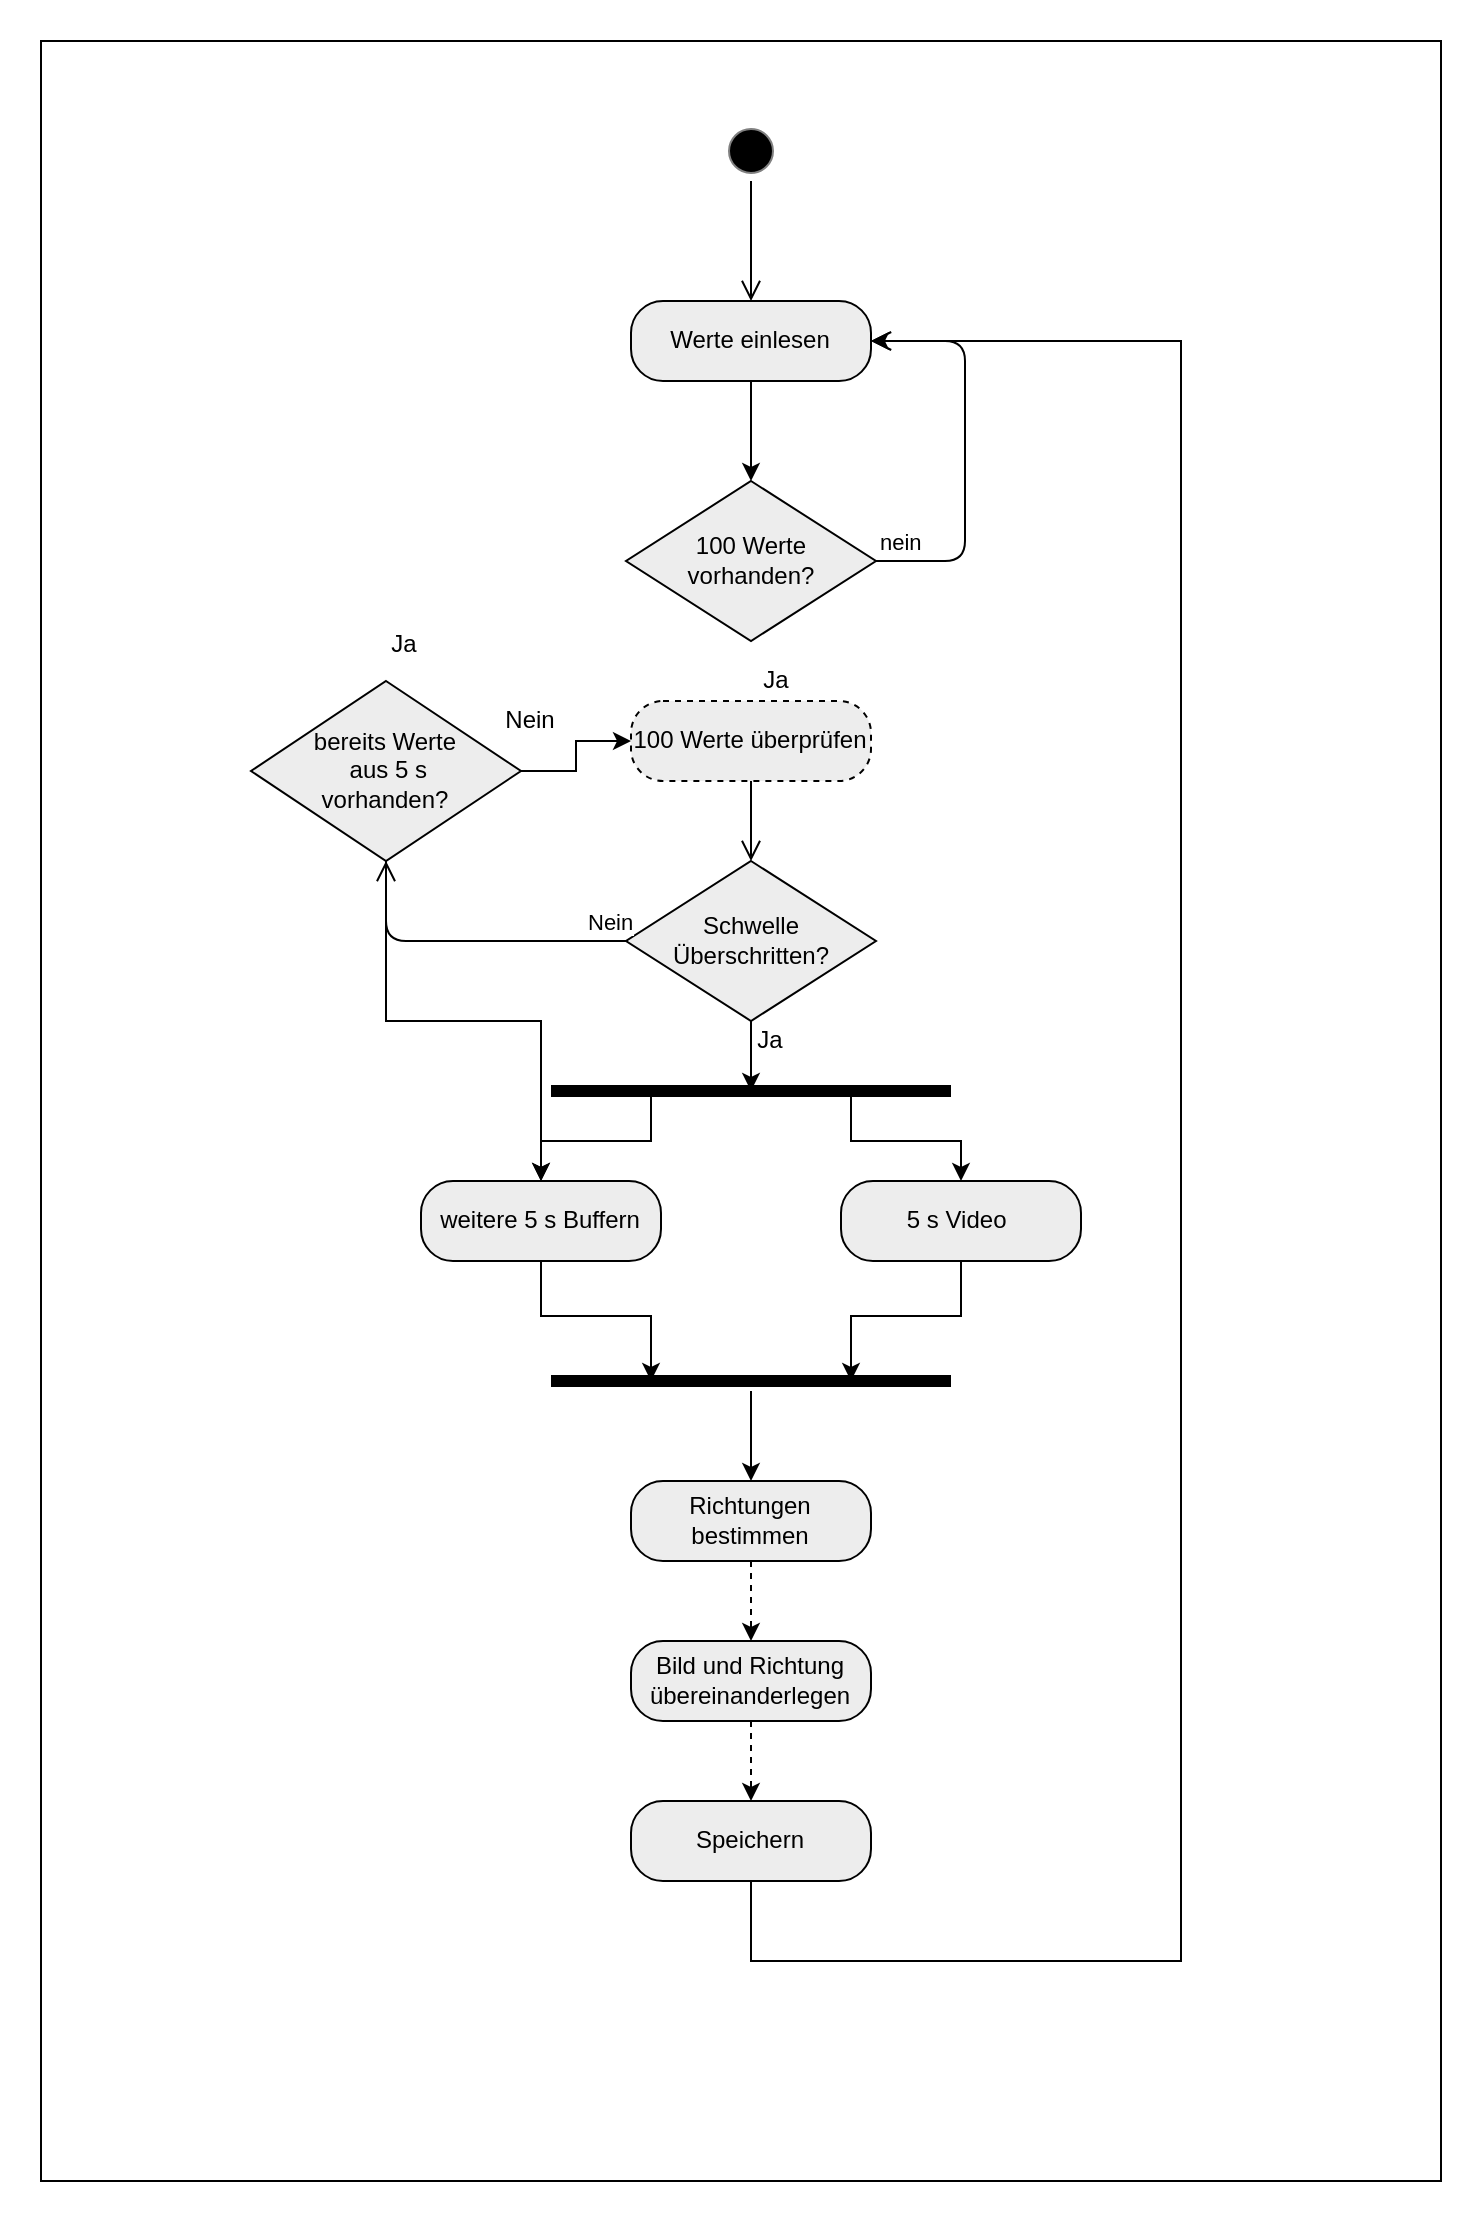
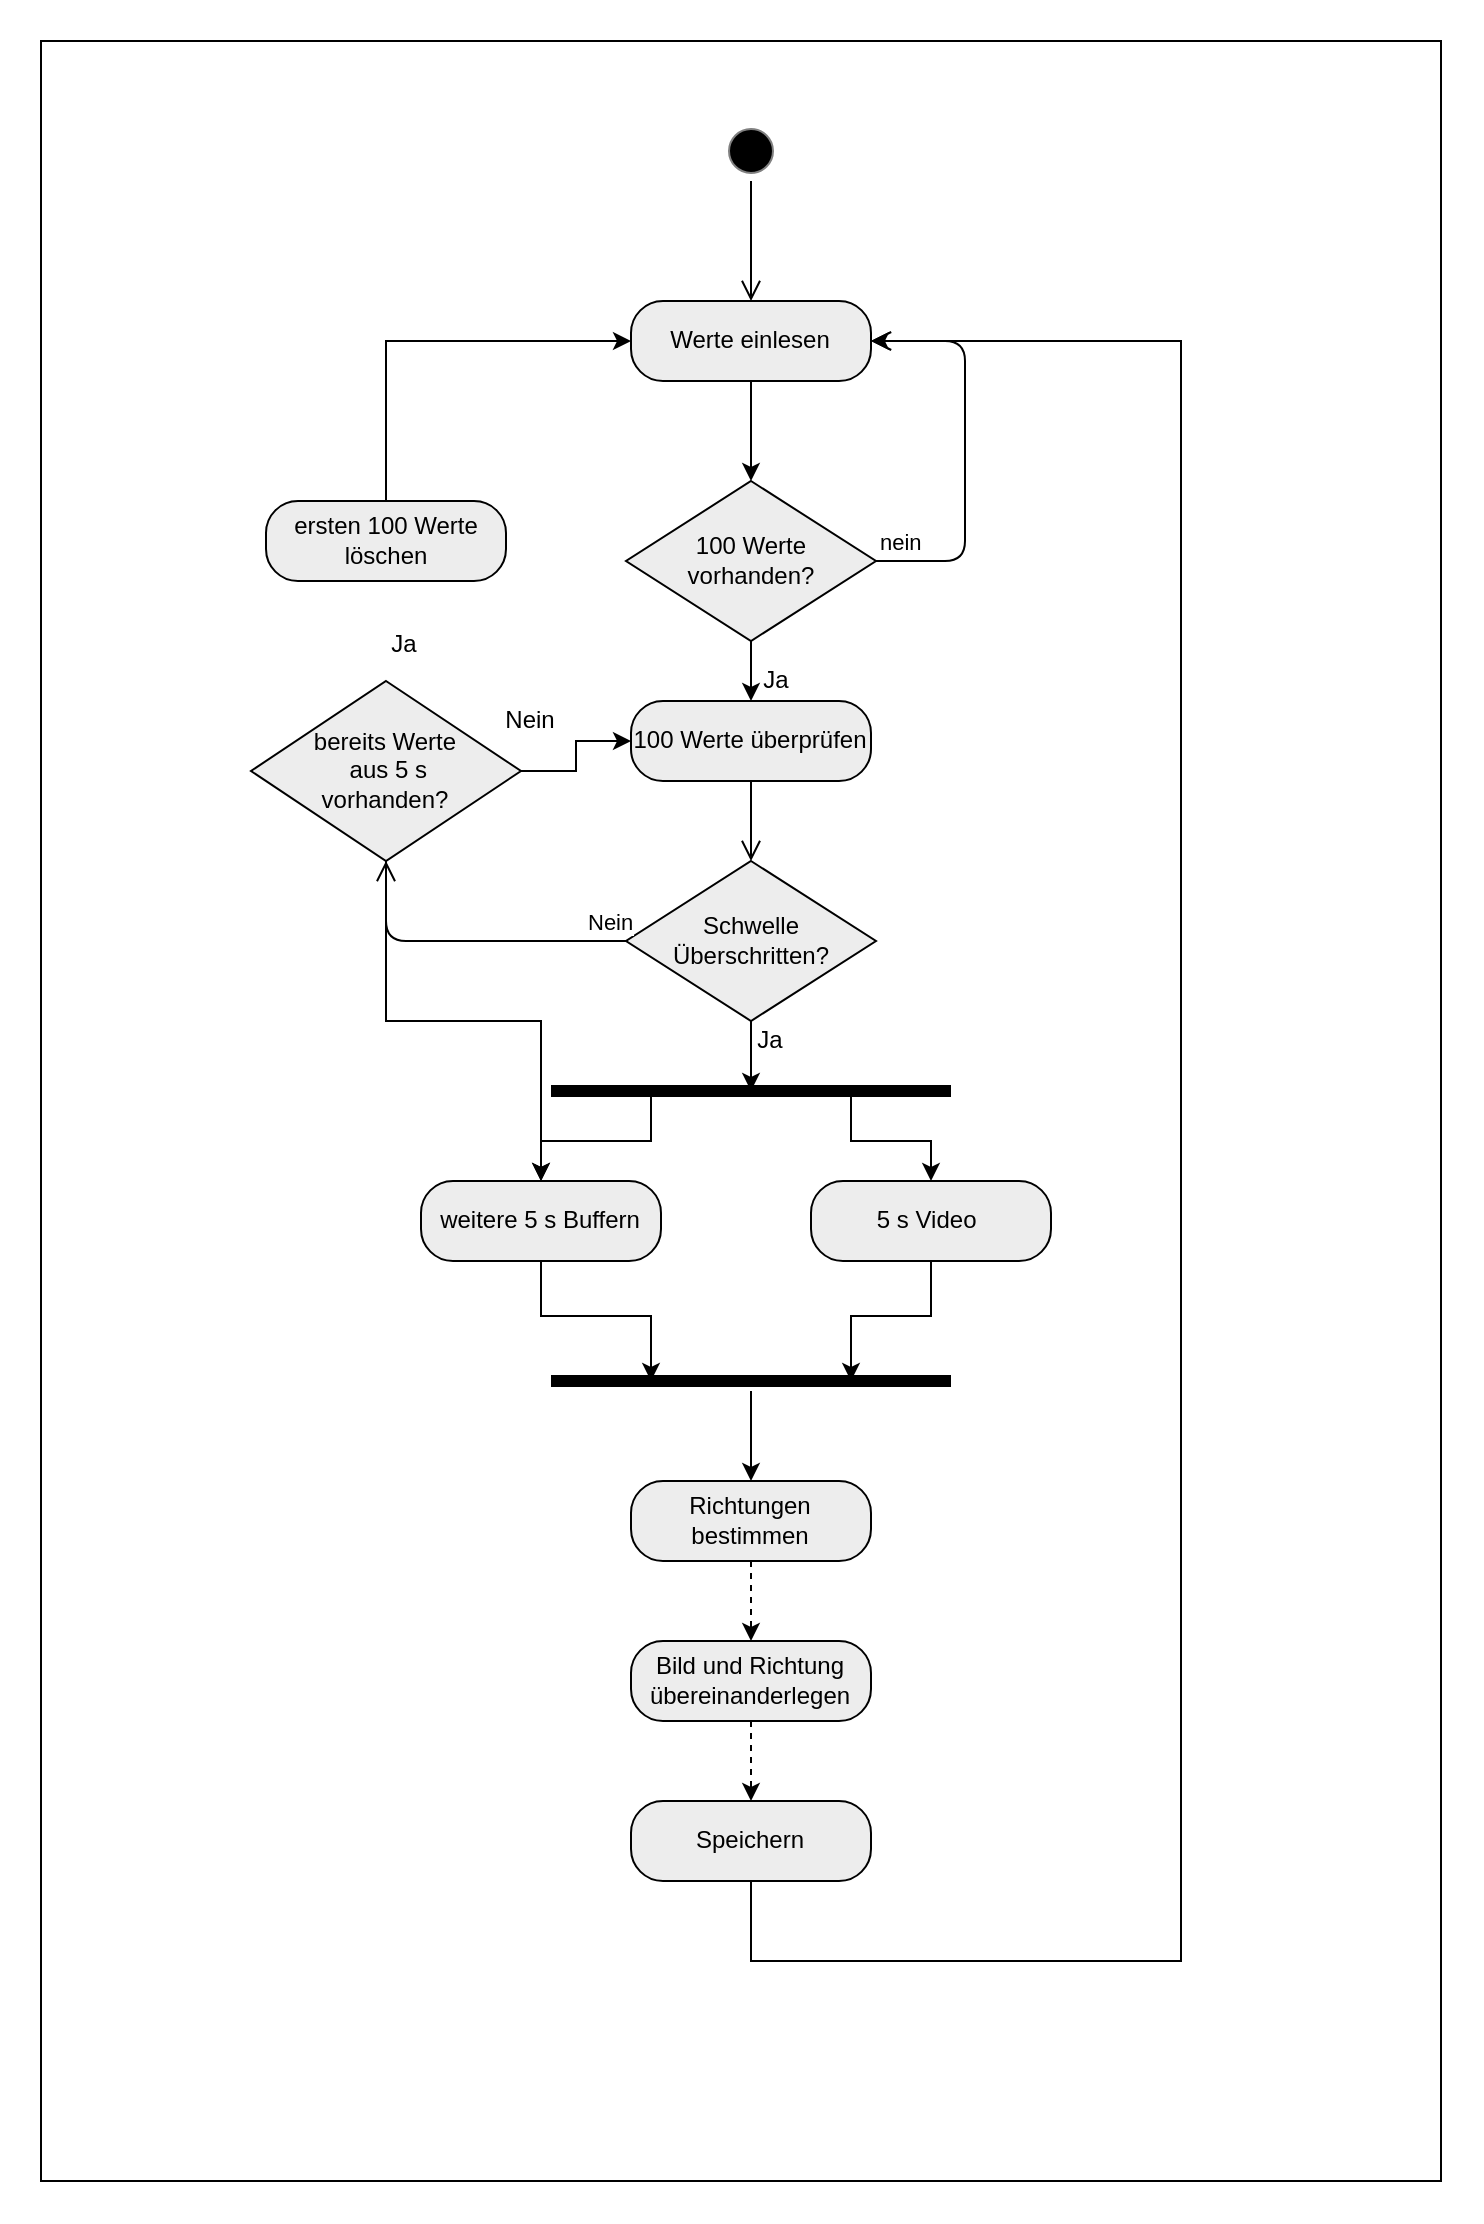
none -> (422, 341)
none -> (386, 541)
none -> (751, 678)
(751, 741) -> (751, 741)
(961, 1221) -> (931, 1221)
